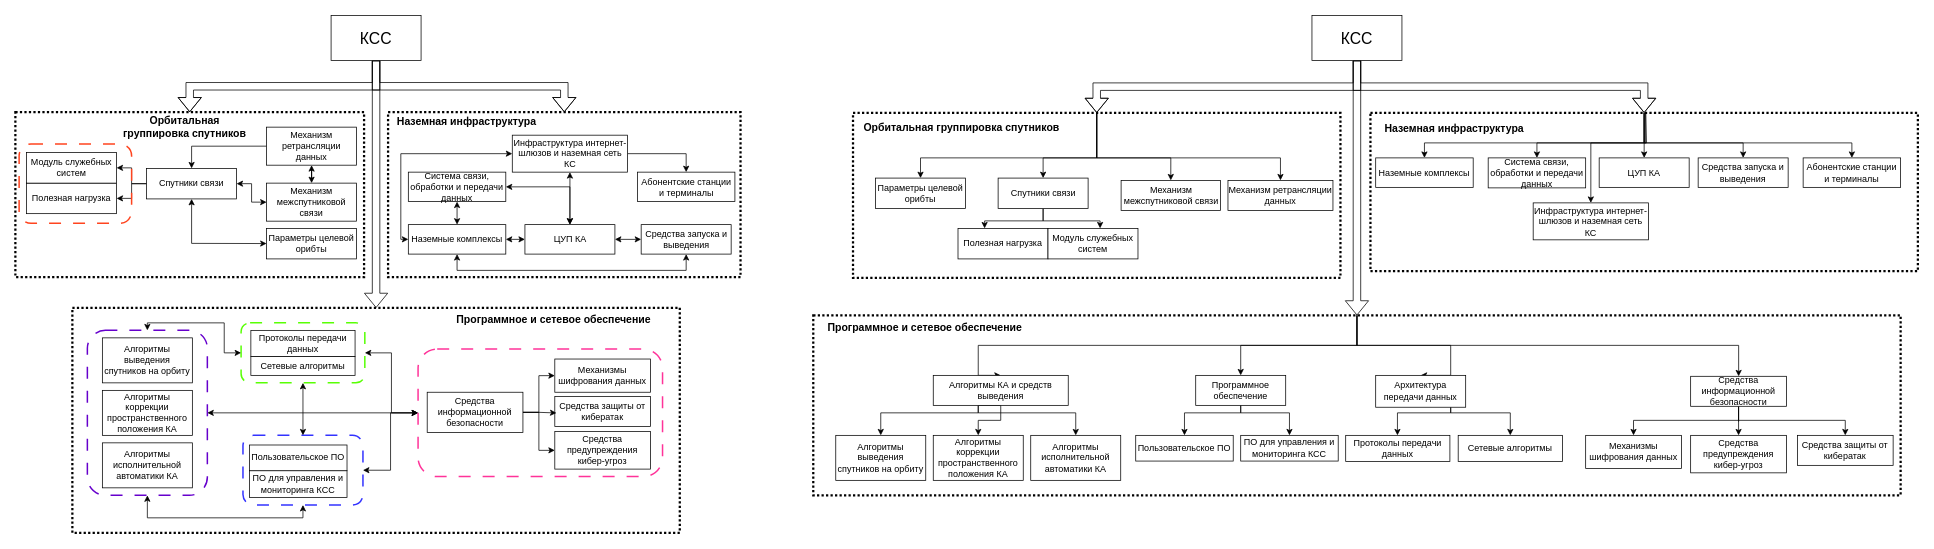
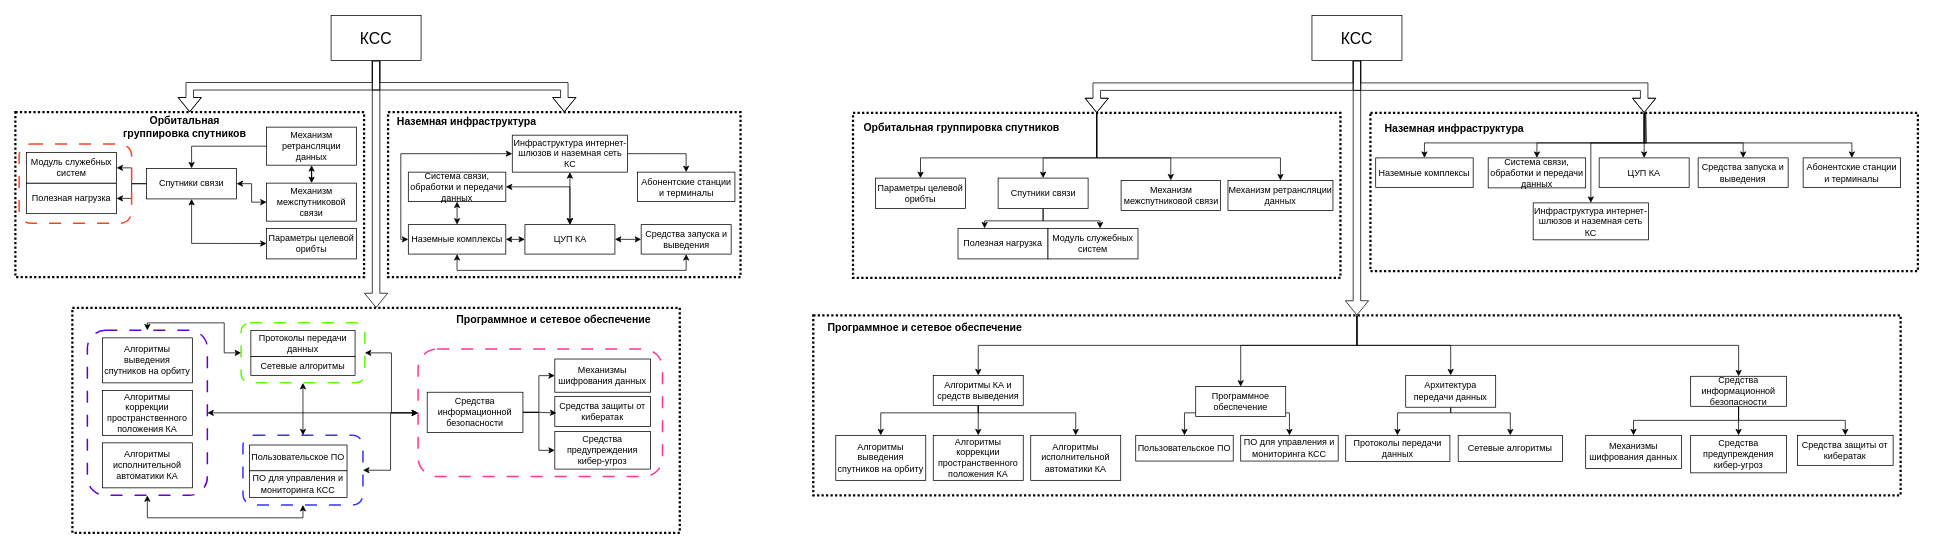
(1001, 390) -> (978, 390)
(1241, 390) -> (1241, 402)
(1421, 391) -> (1451, 391)
